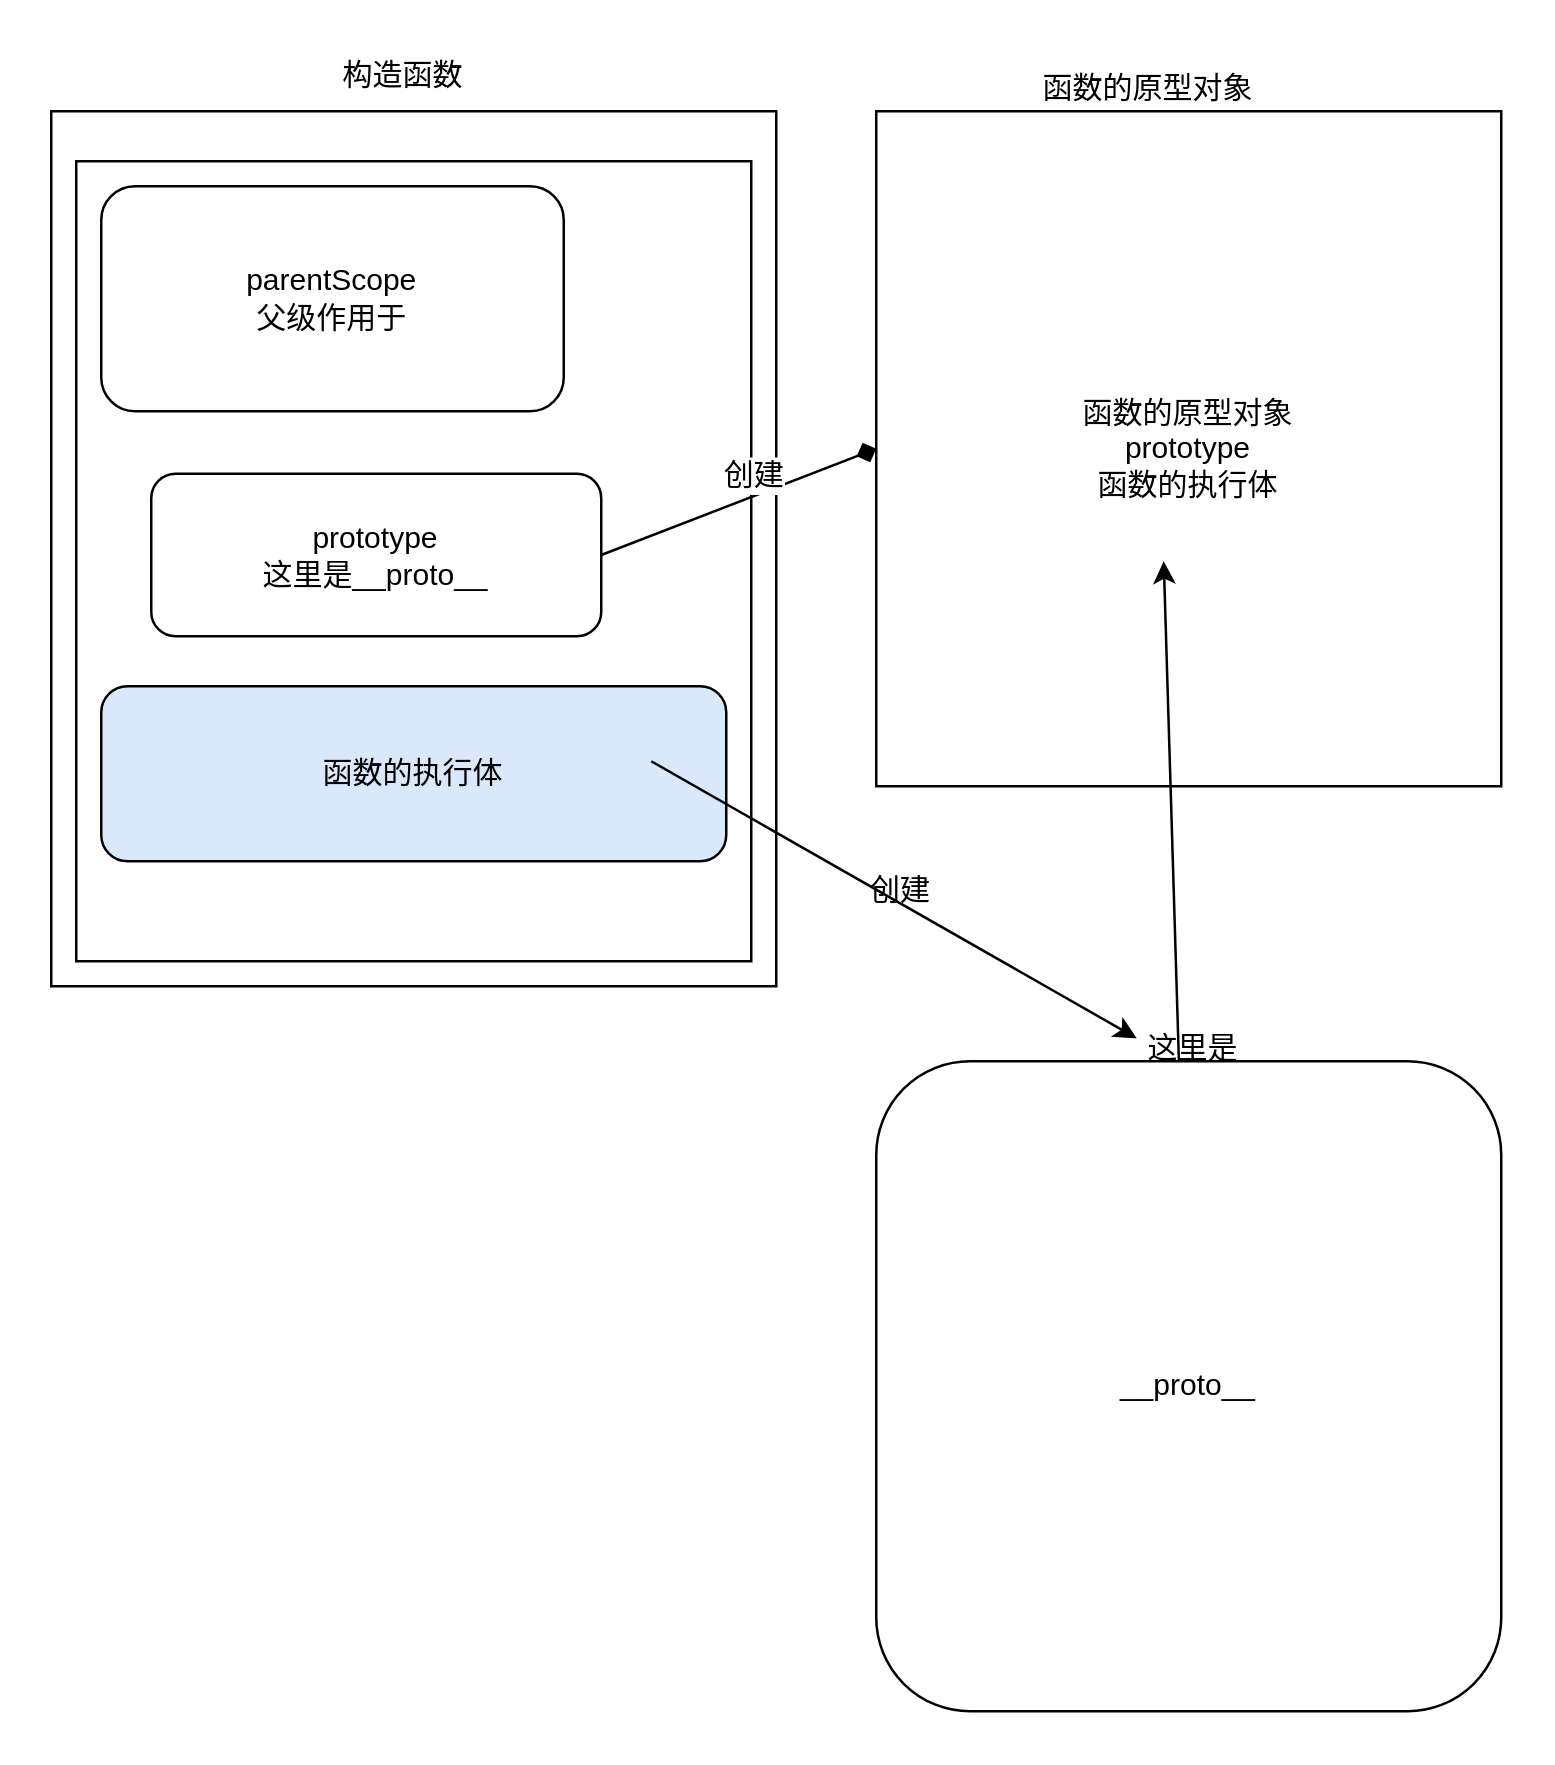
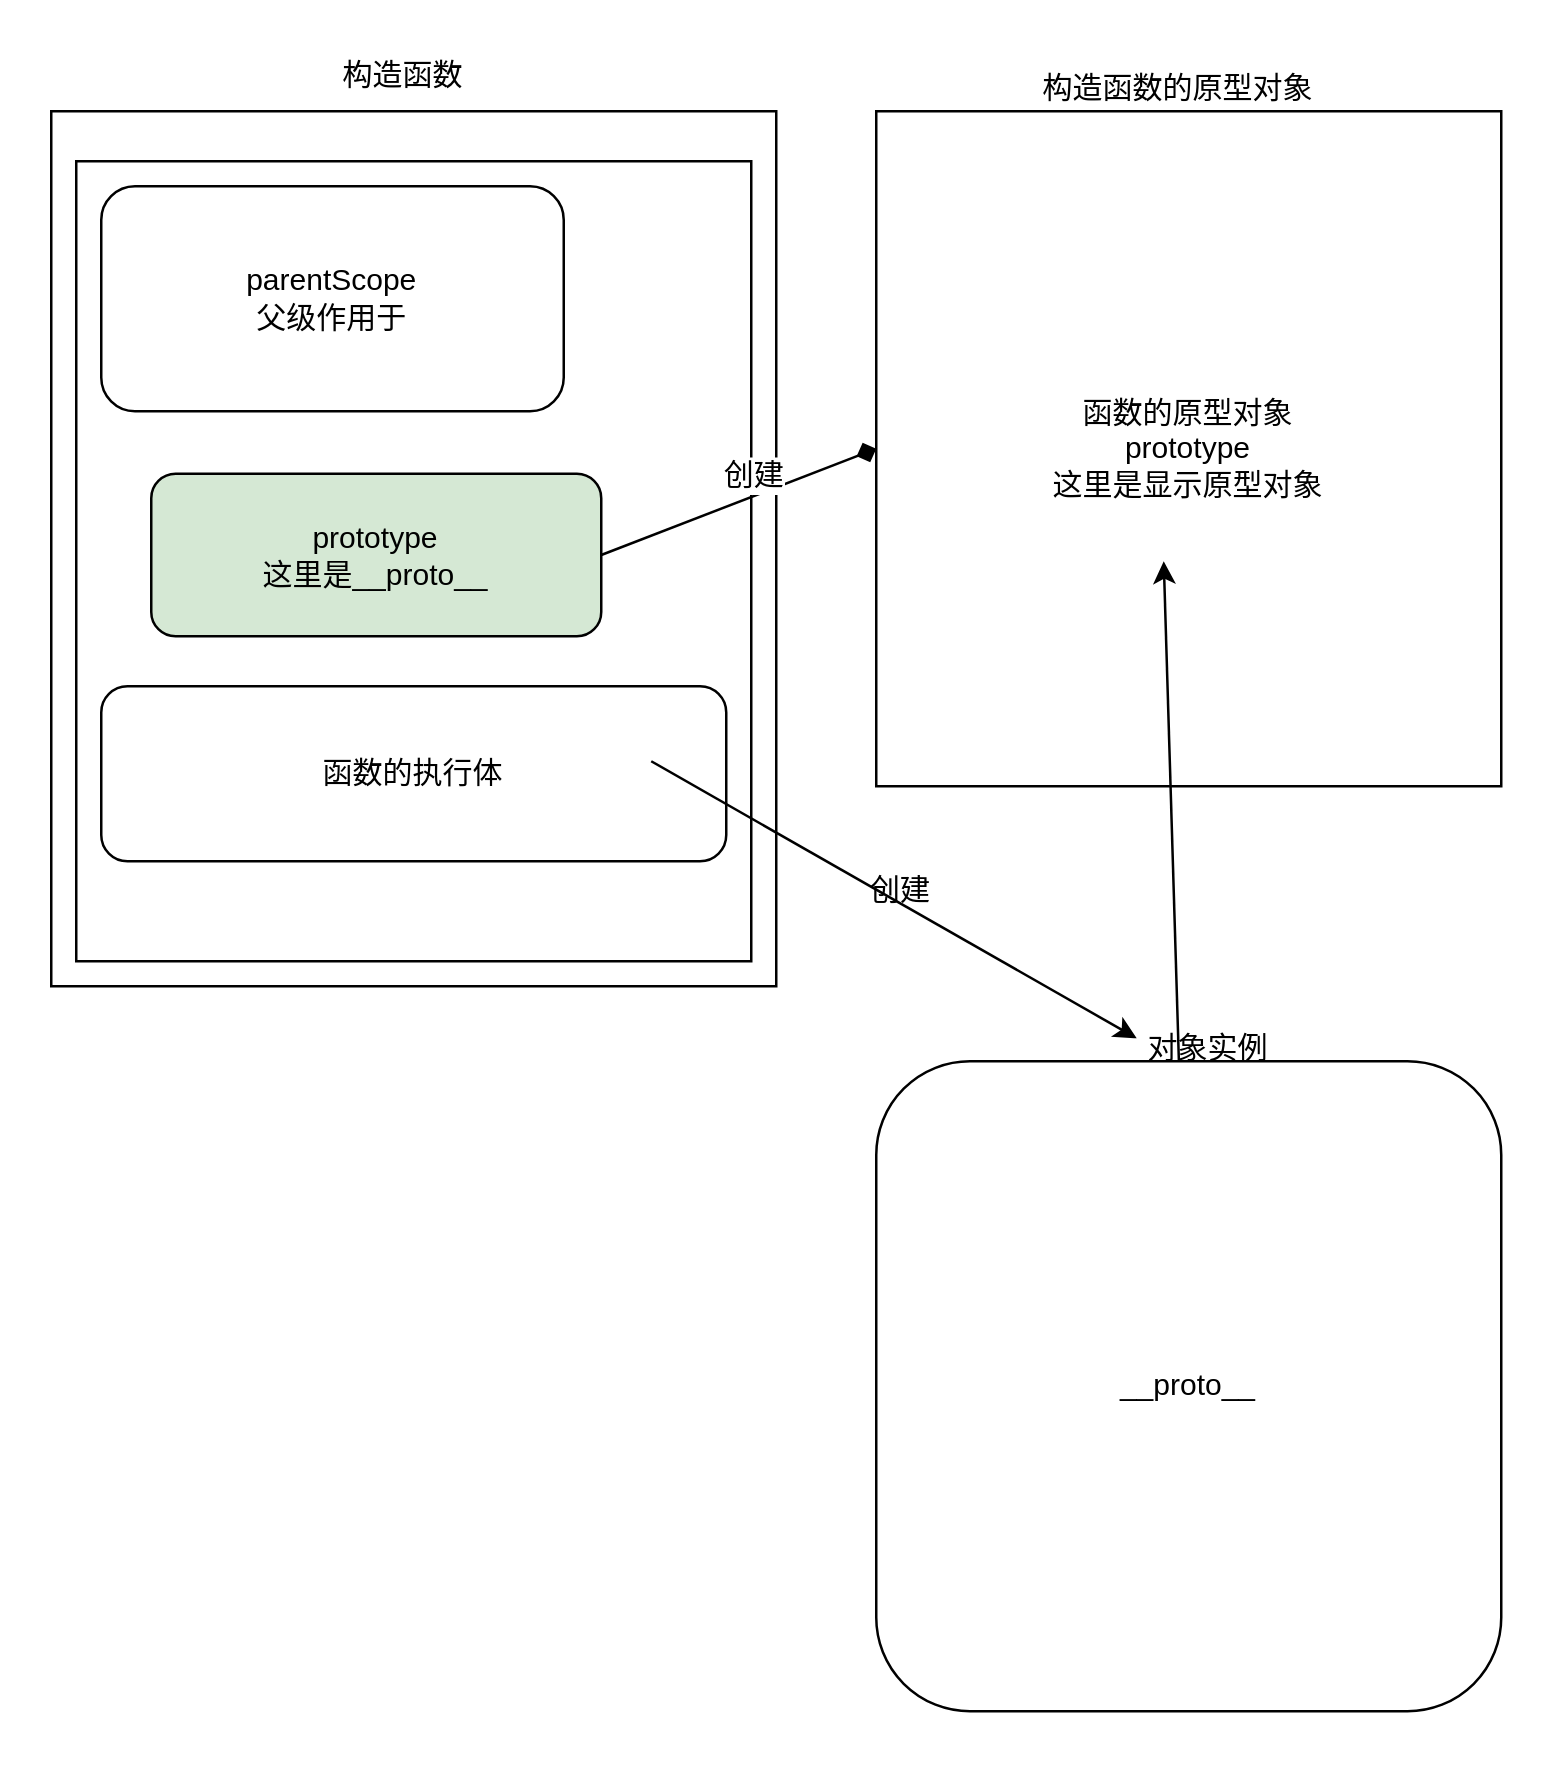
(1149, 89) -> (1179, 89)
(1189, 449) -> (1189, 449)
(376, 555) -> (376, 555)
(414, 774) -> (414, 774)
(1194, 1049) -> (1209, 1049)
